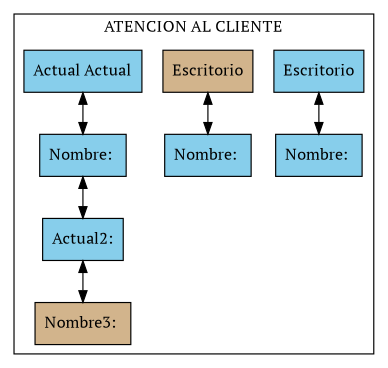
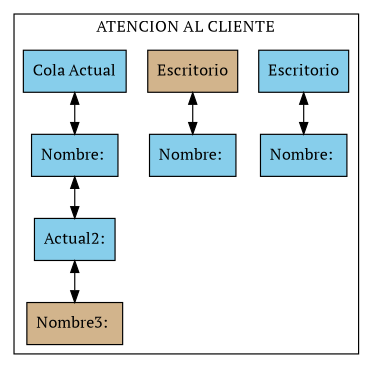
(83, 71) -> (75, 71)
